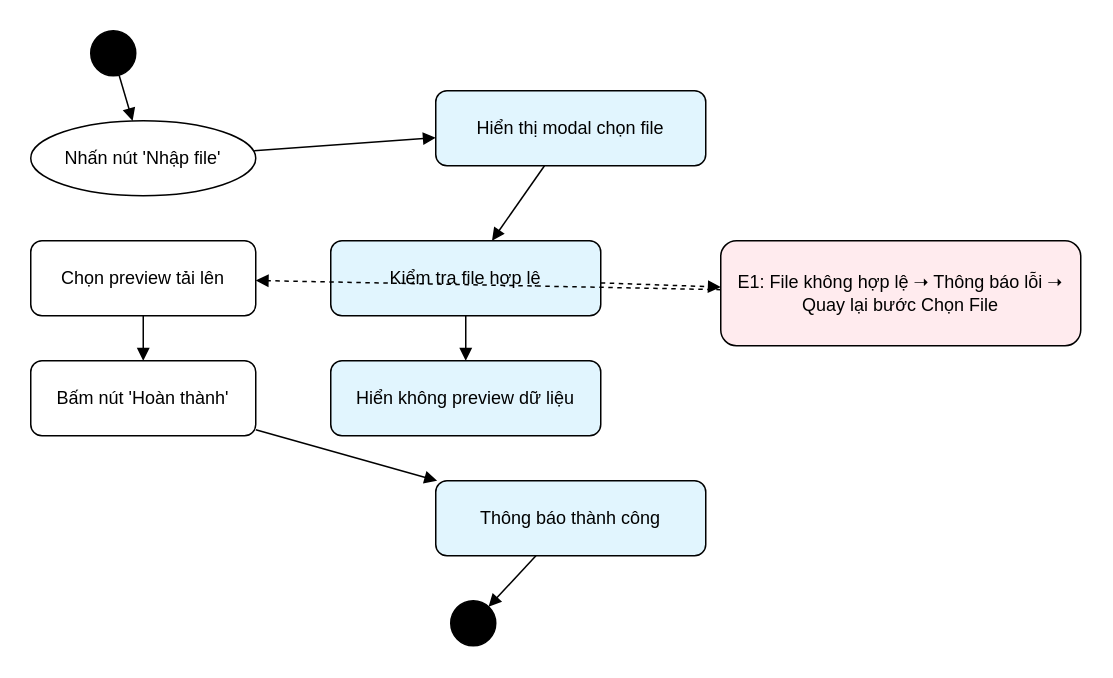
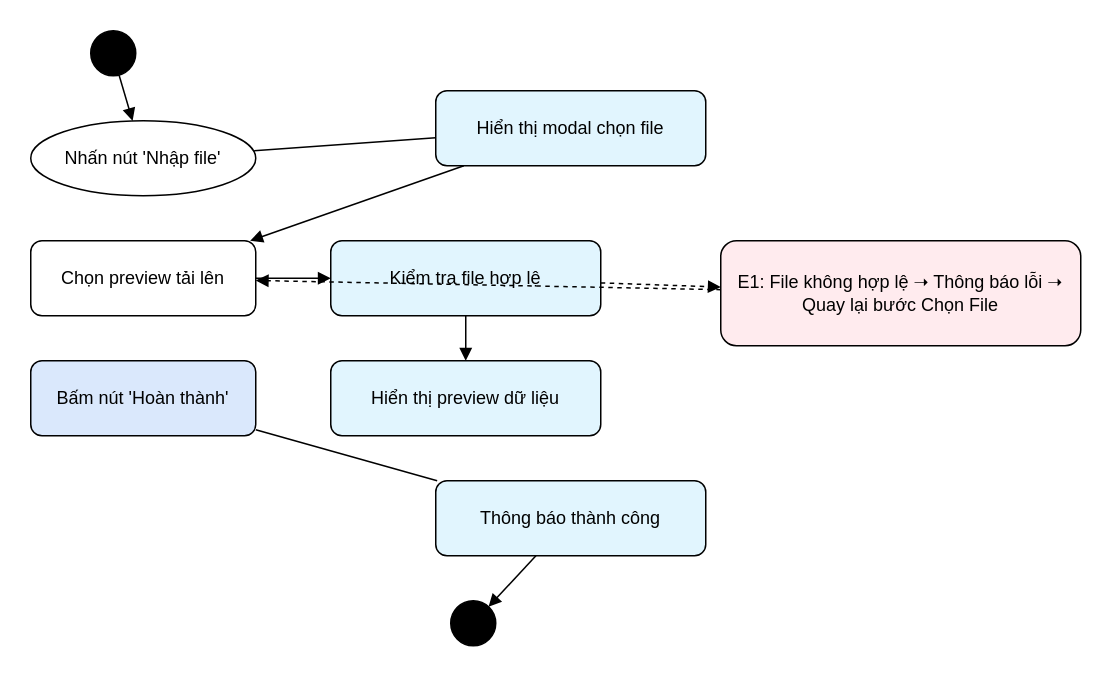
(422, 139) -> (427, 138)
(522, 198) -> (362, 202)
(143, 332) -> (287, 278)
(143, 398) -> (143, 398)
(466, 398) -> (466, 398)
(424, 477) -> (428, 478)
